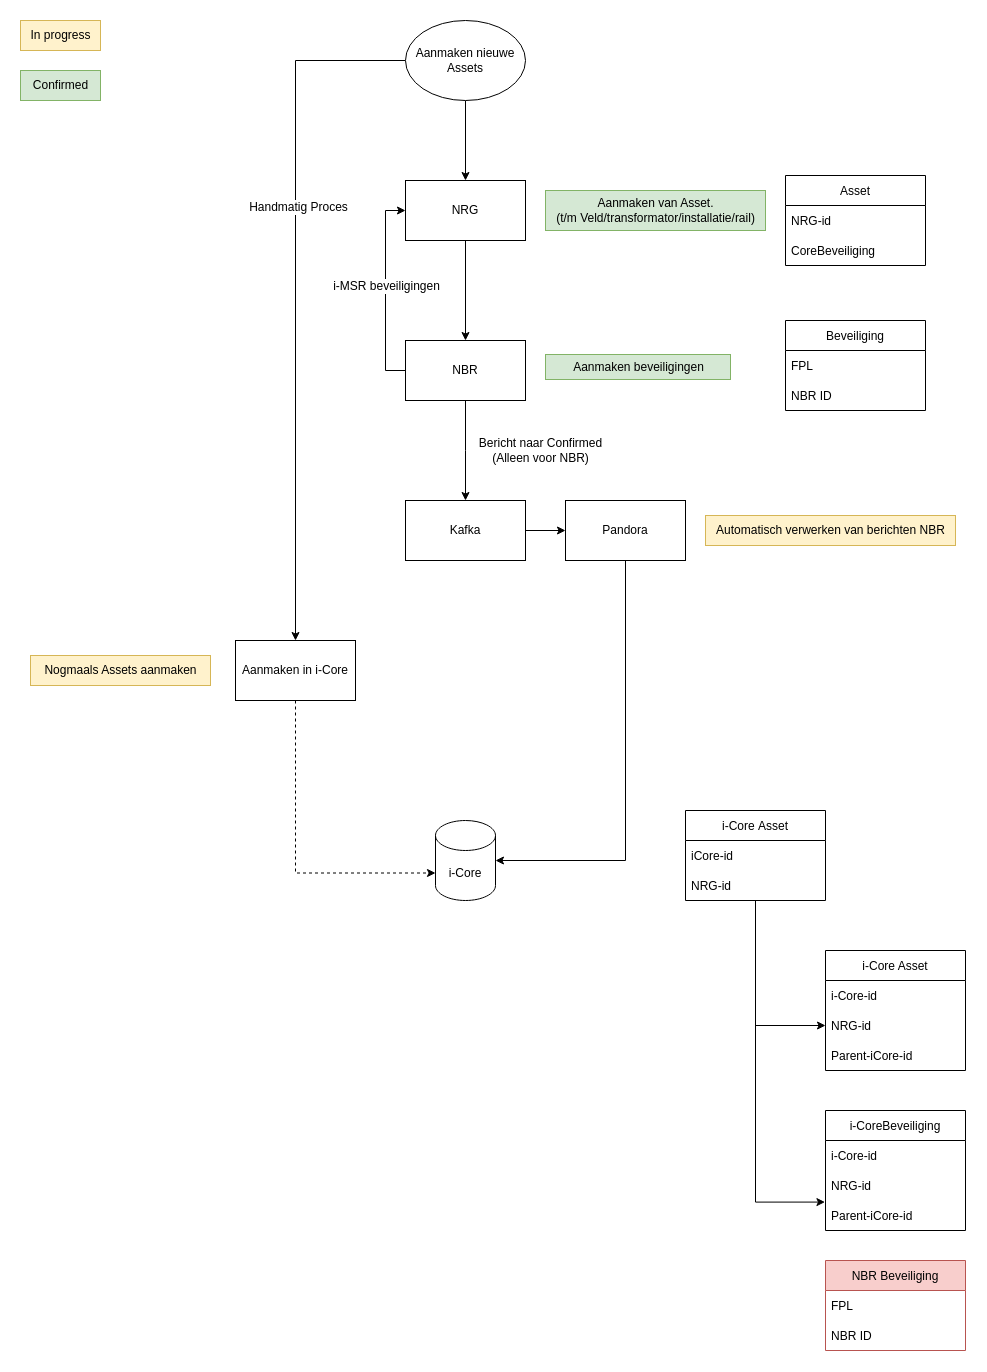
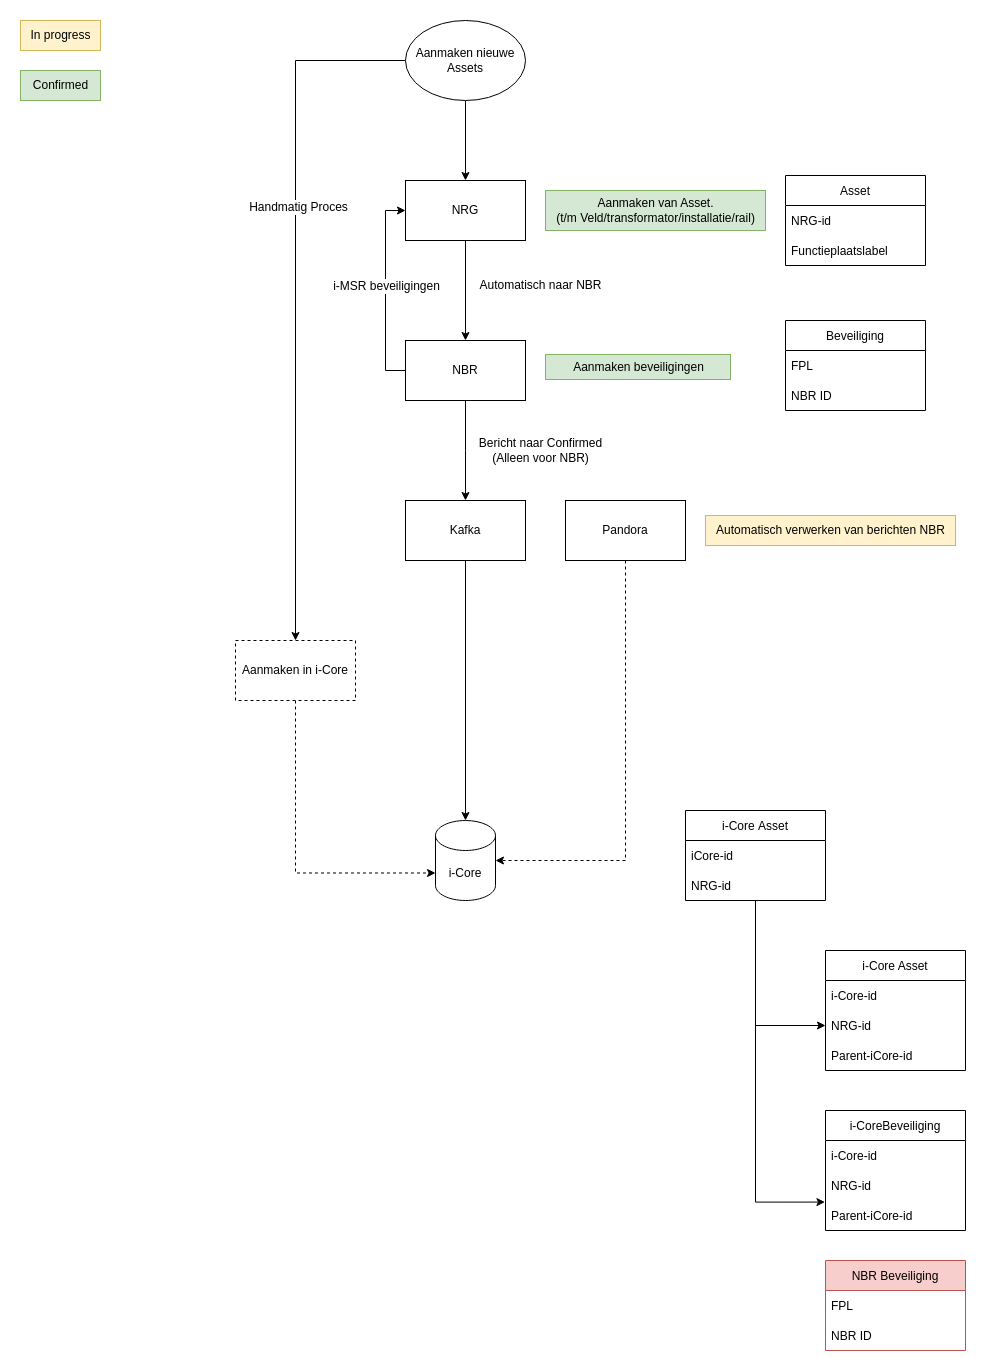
(835, 251) -> (845, 251)
none -> (541, 286)
(542, 531) -> (466, 687)
(121, 671) -> none
(296, 671) -> (296, 671)
(626, 772) -> (626, 772)
